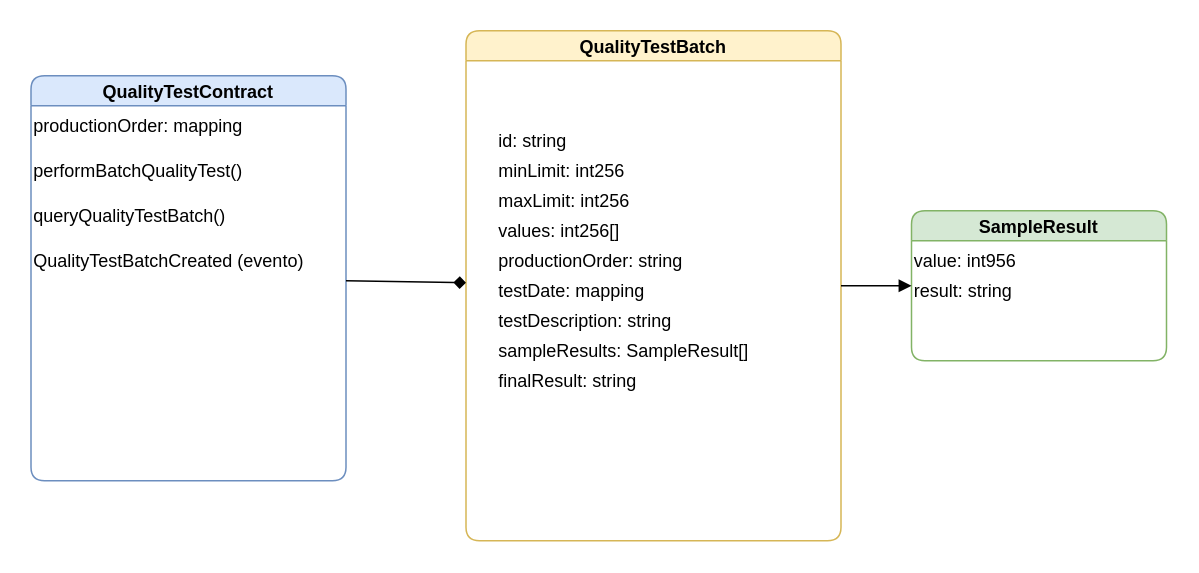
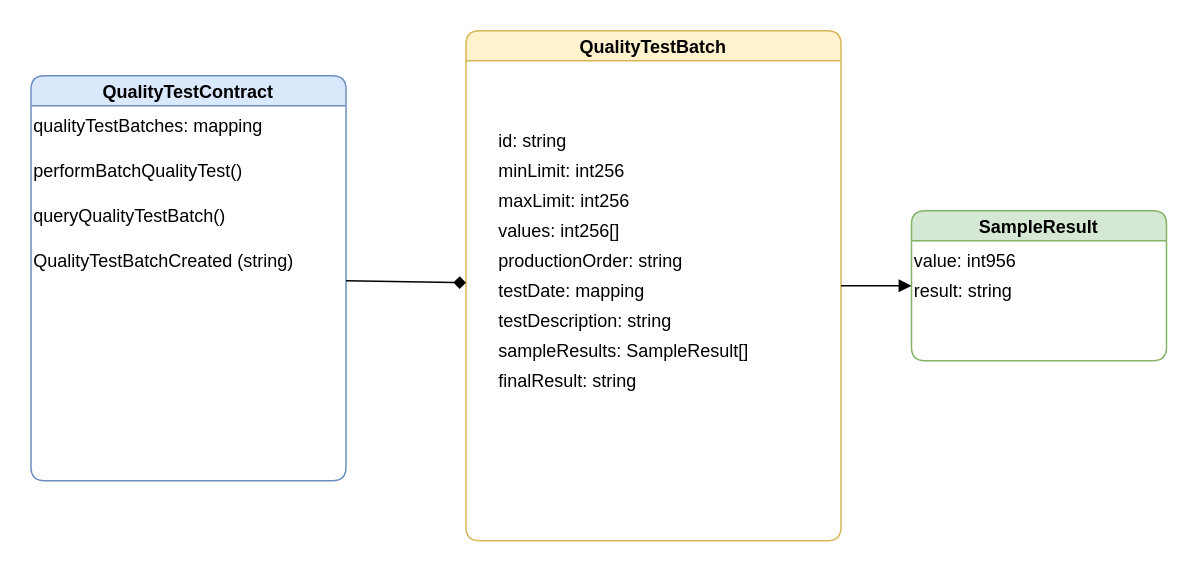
(145, 127) -> (158, 127)
(188, 262) -> (186, 262)
